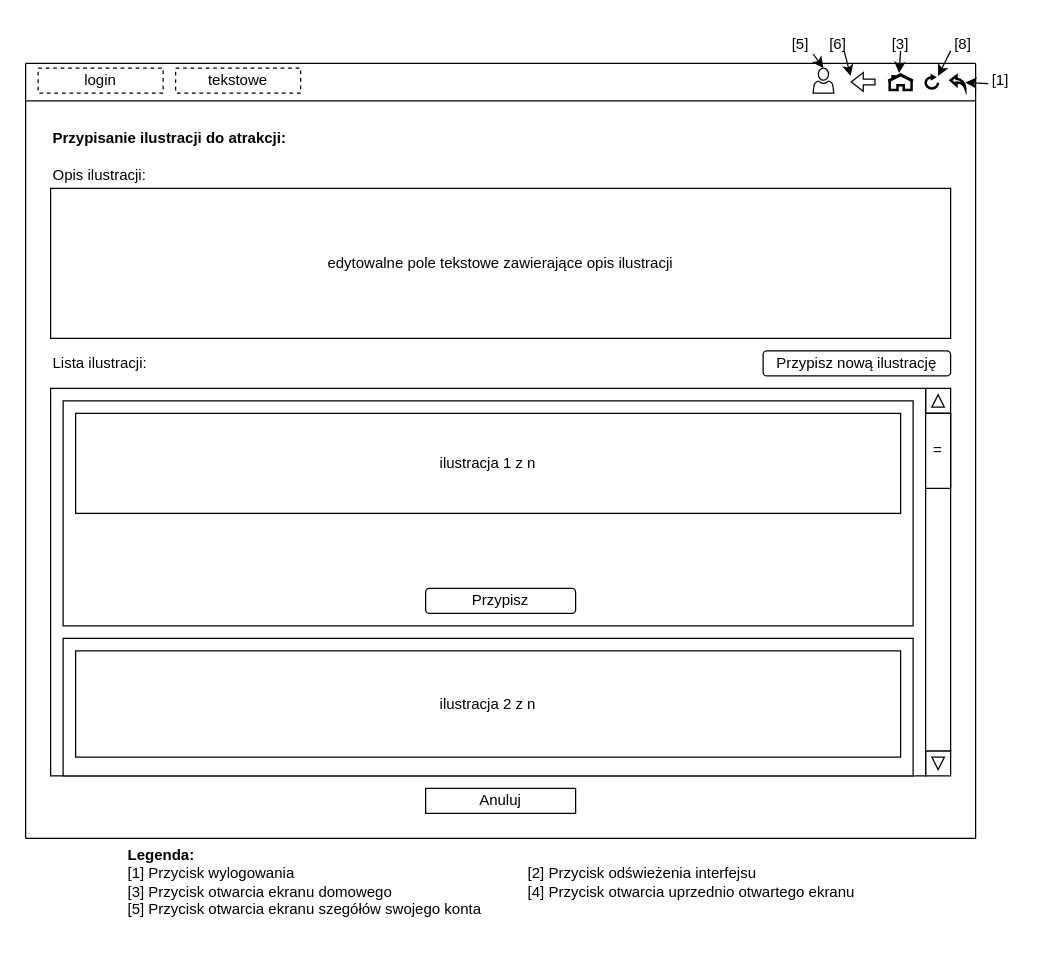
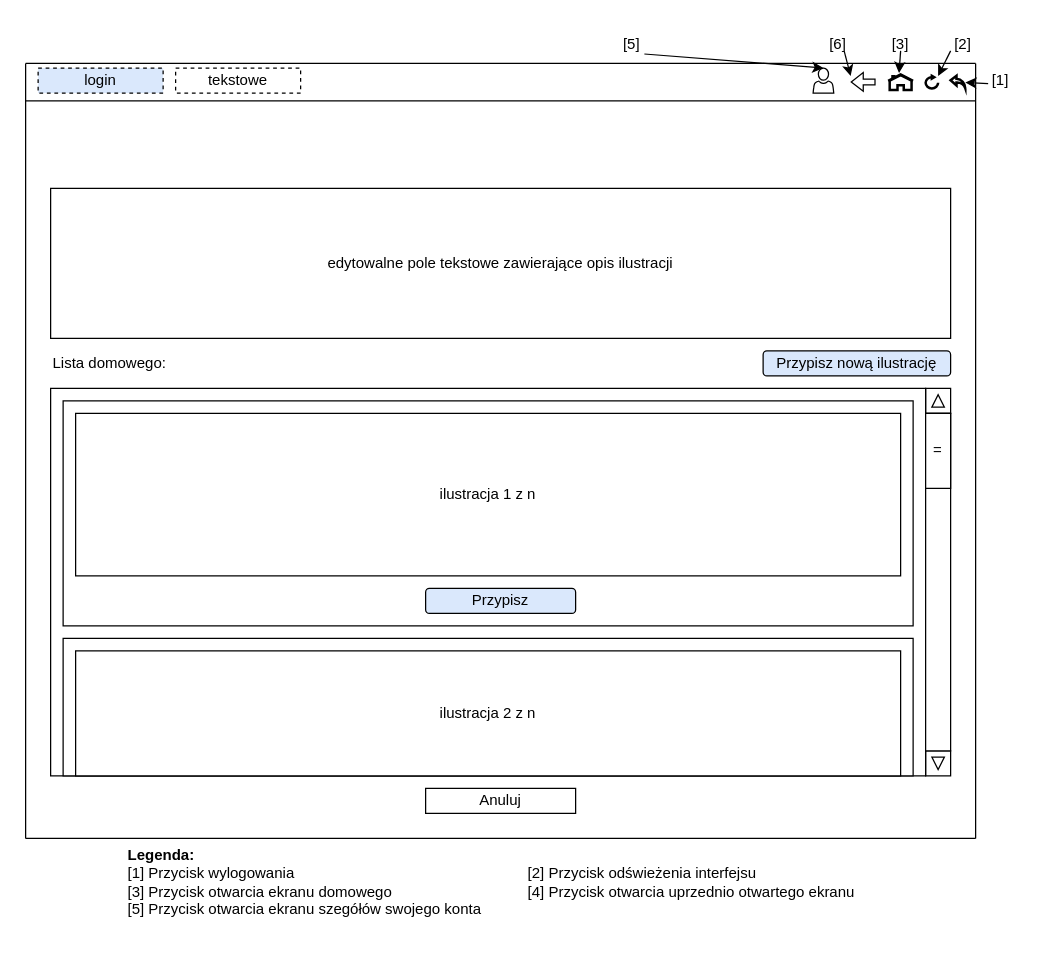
(801, 44) -> (632, 44)
(963, 44) -> (963, 44)
(101, 80) -> (101, 80)
(501, 138) -> none
(501, 176) -> none
(113, 363) -> (110, 363)
(857, 363) -> (857, 363)
(488, 463) -> (488, 494)
(501, 601) -> (501, 601)
(488, 704) -> (488, 713)
